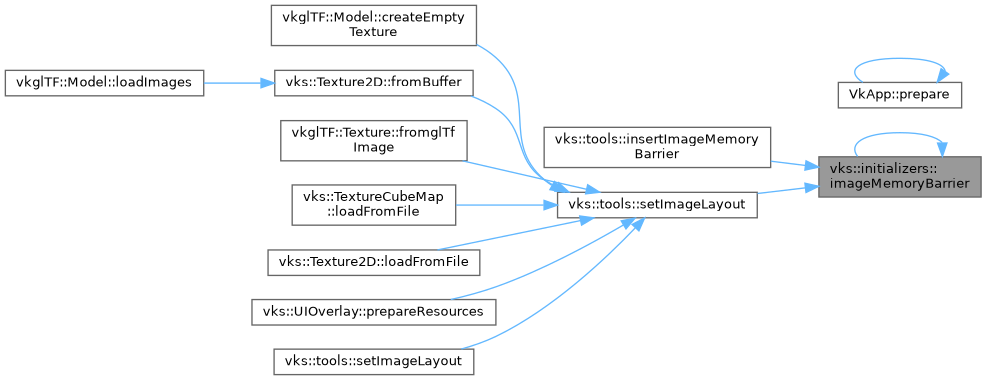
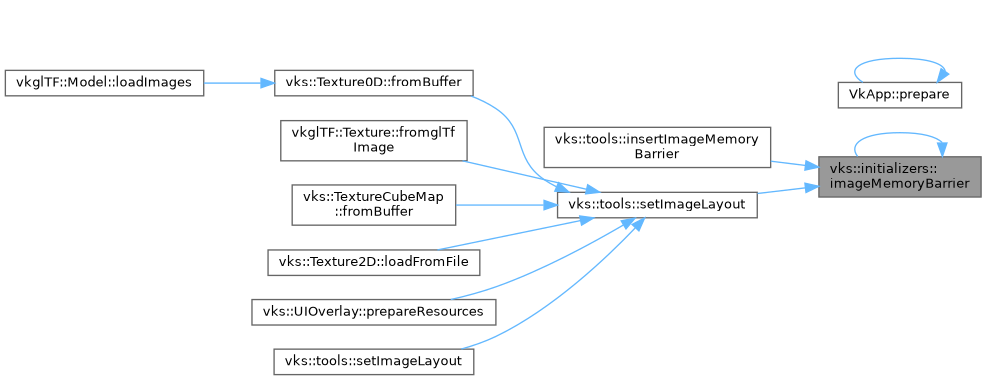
(374, 25) -> none
(374, 83) -> (374, 83)
(374, 205) -> (374, 205)
